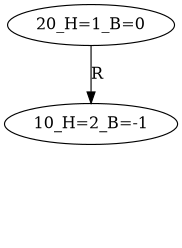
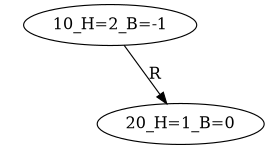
(91, 69) -> (142, 70)
